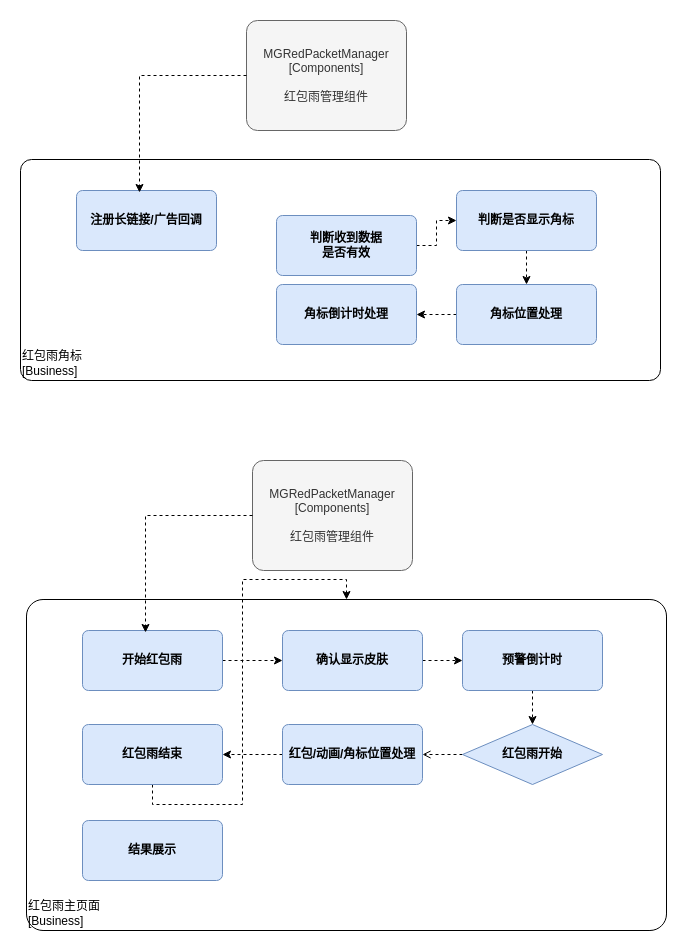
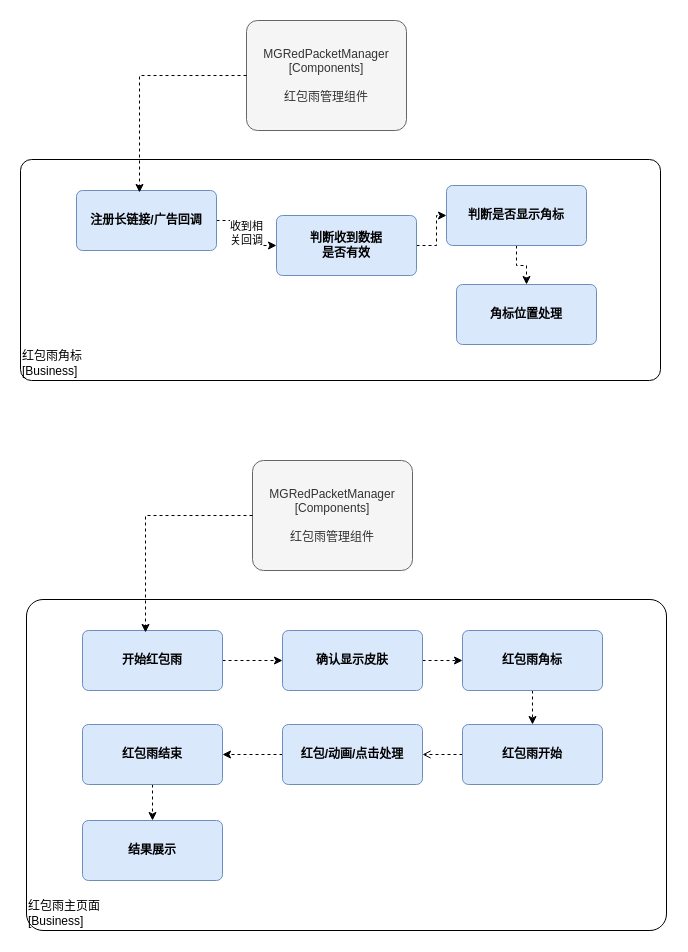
(527, 221) -> (517, 216)
none -> (247, 230)
(347, 315) -> none
(440, 315) -> none
(533, 661) -> (533, 661)
(243, 678) -> (153, 810)
(353, 755) -> (353, 755)
(533, 755) -> (533, 755)
